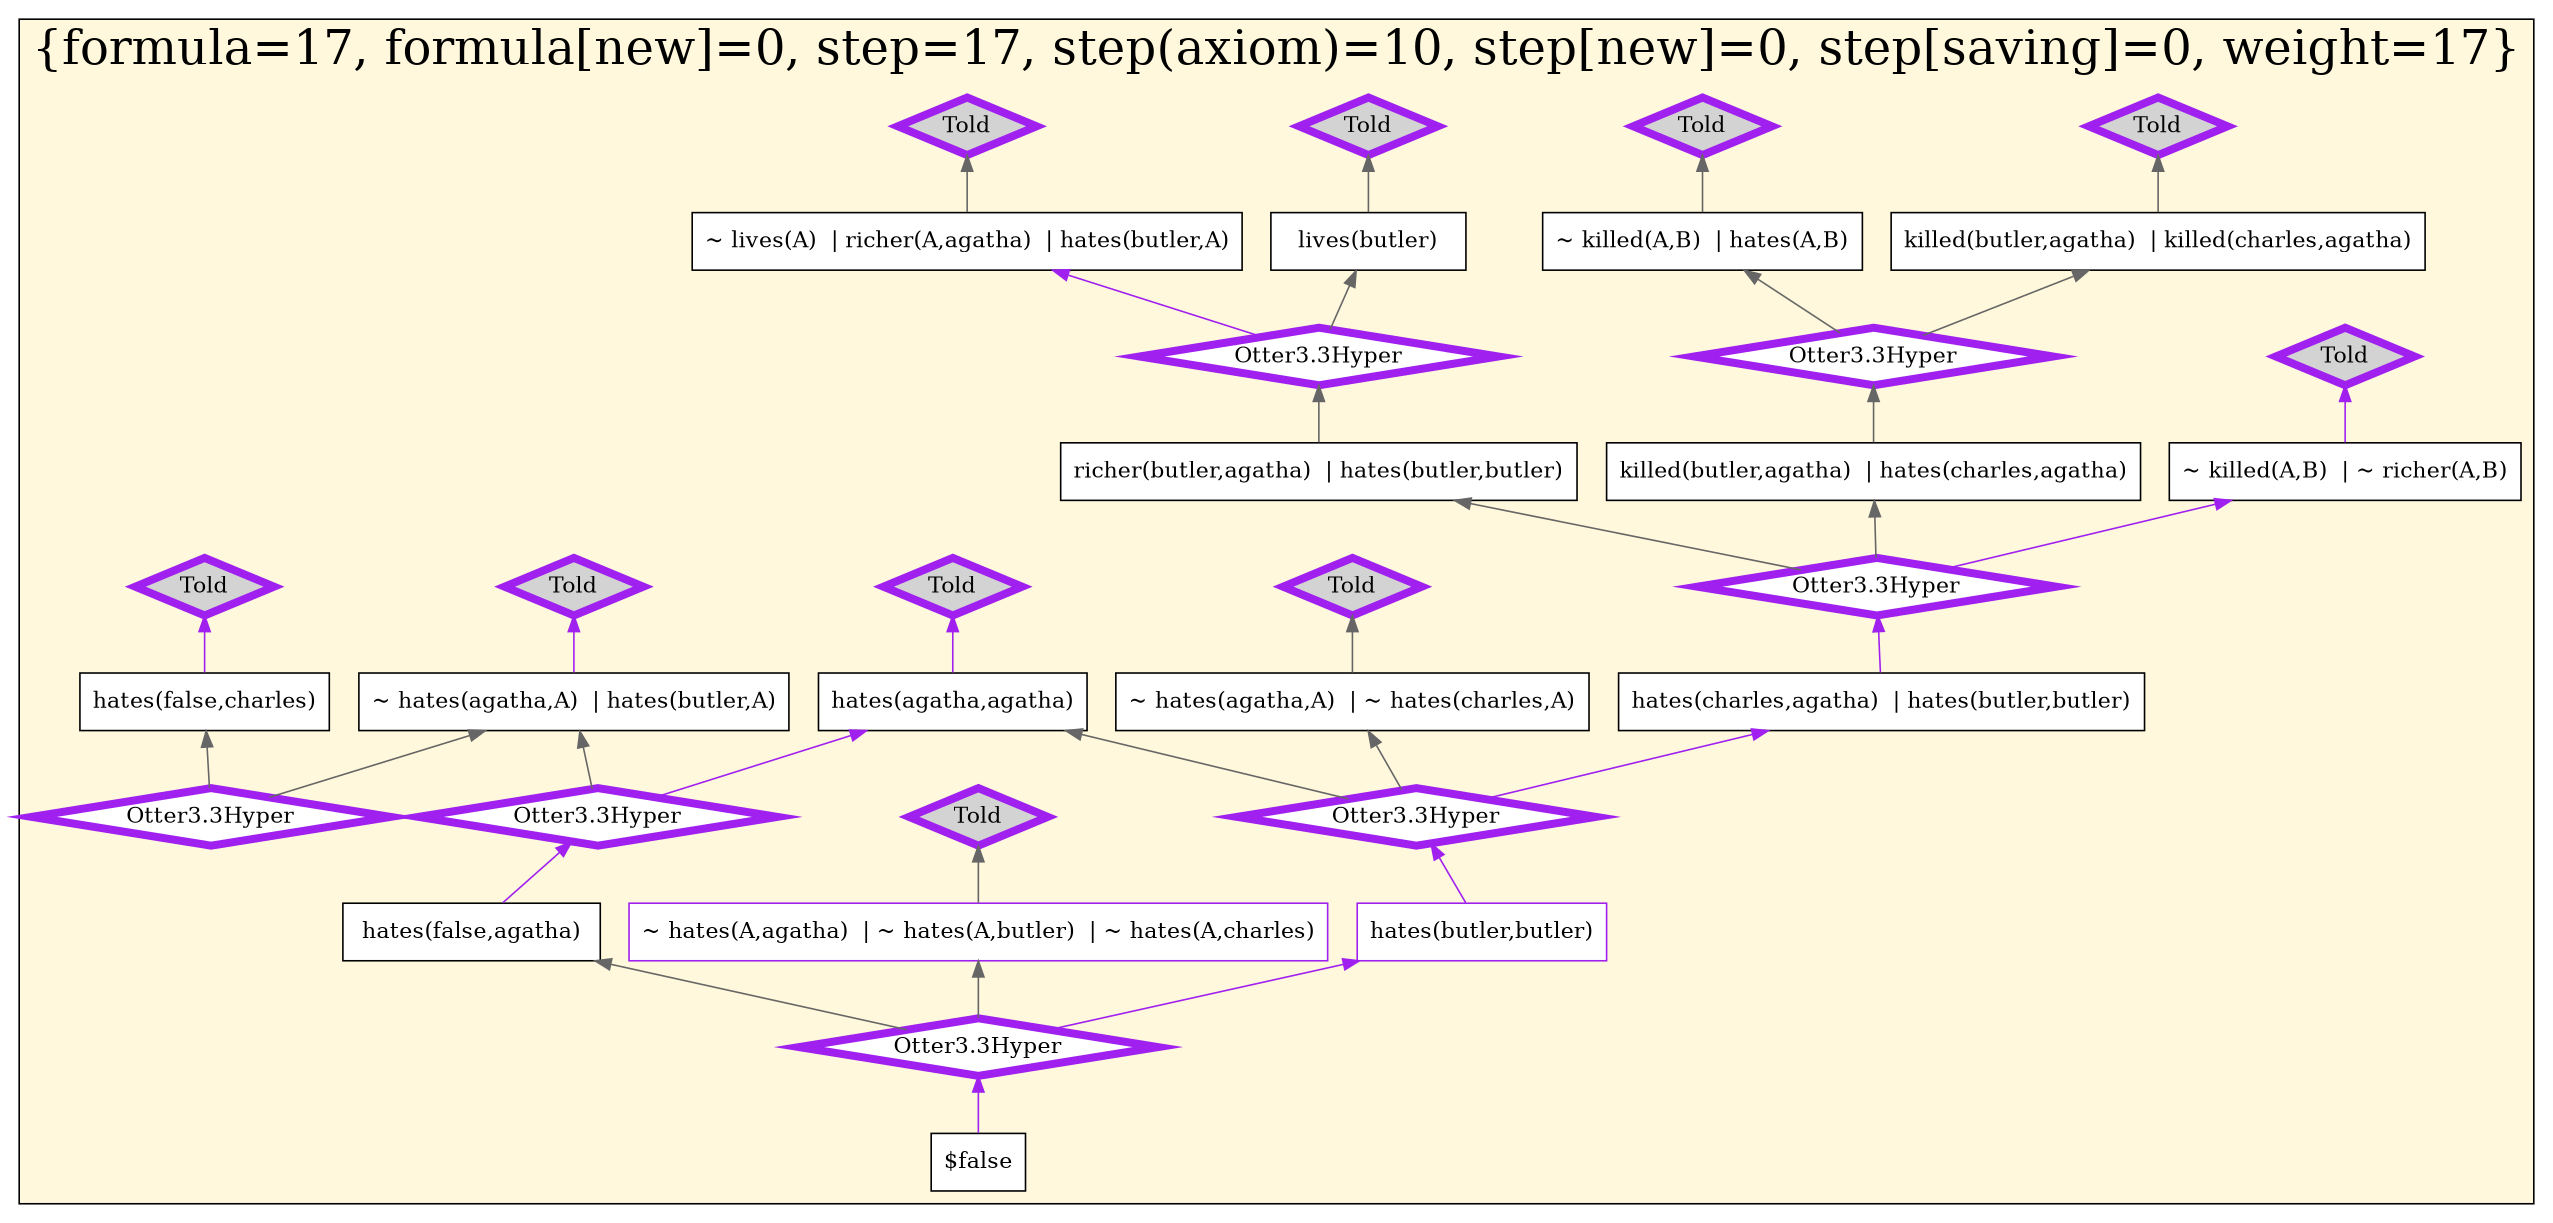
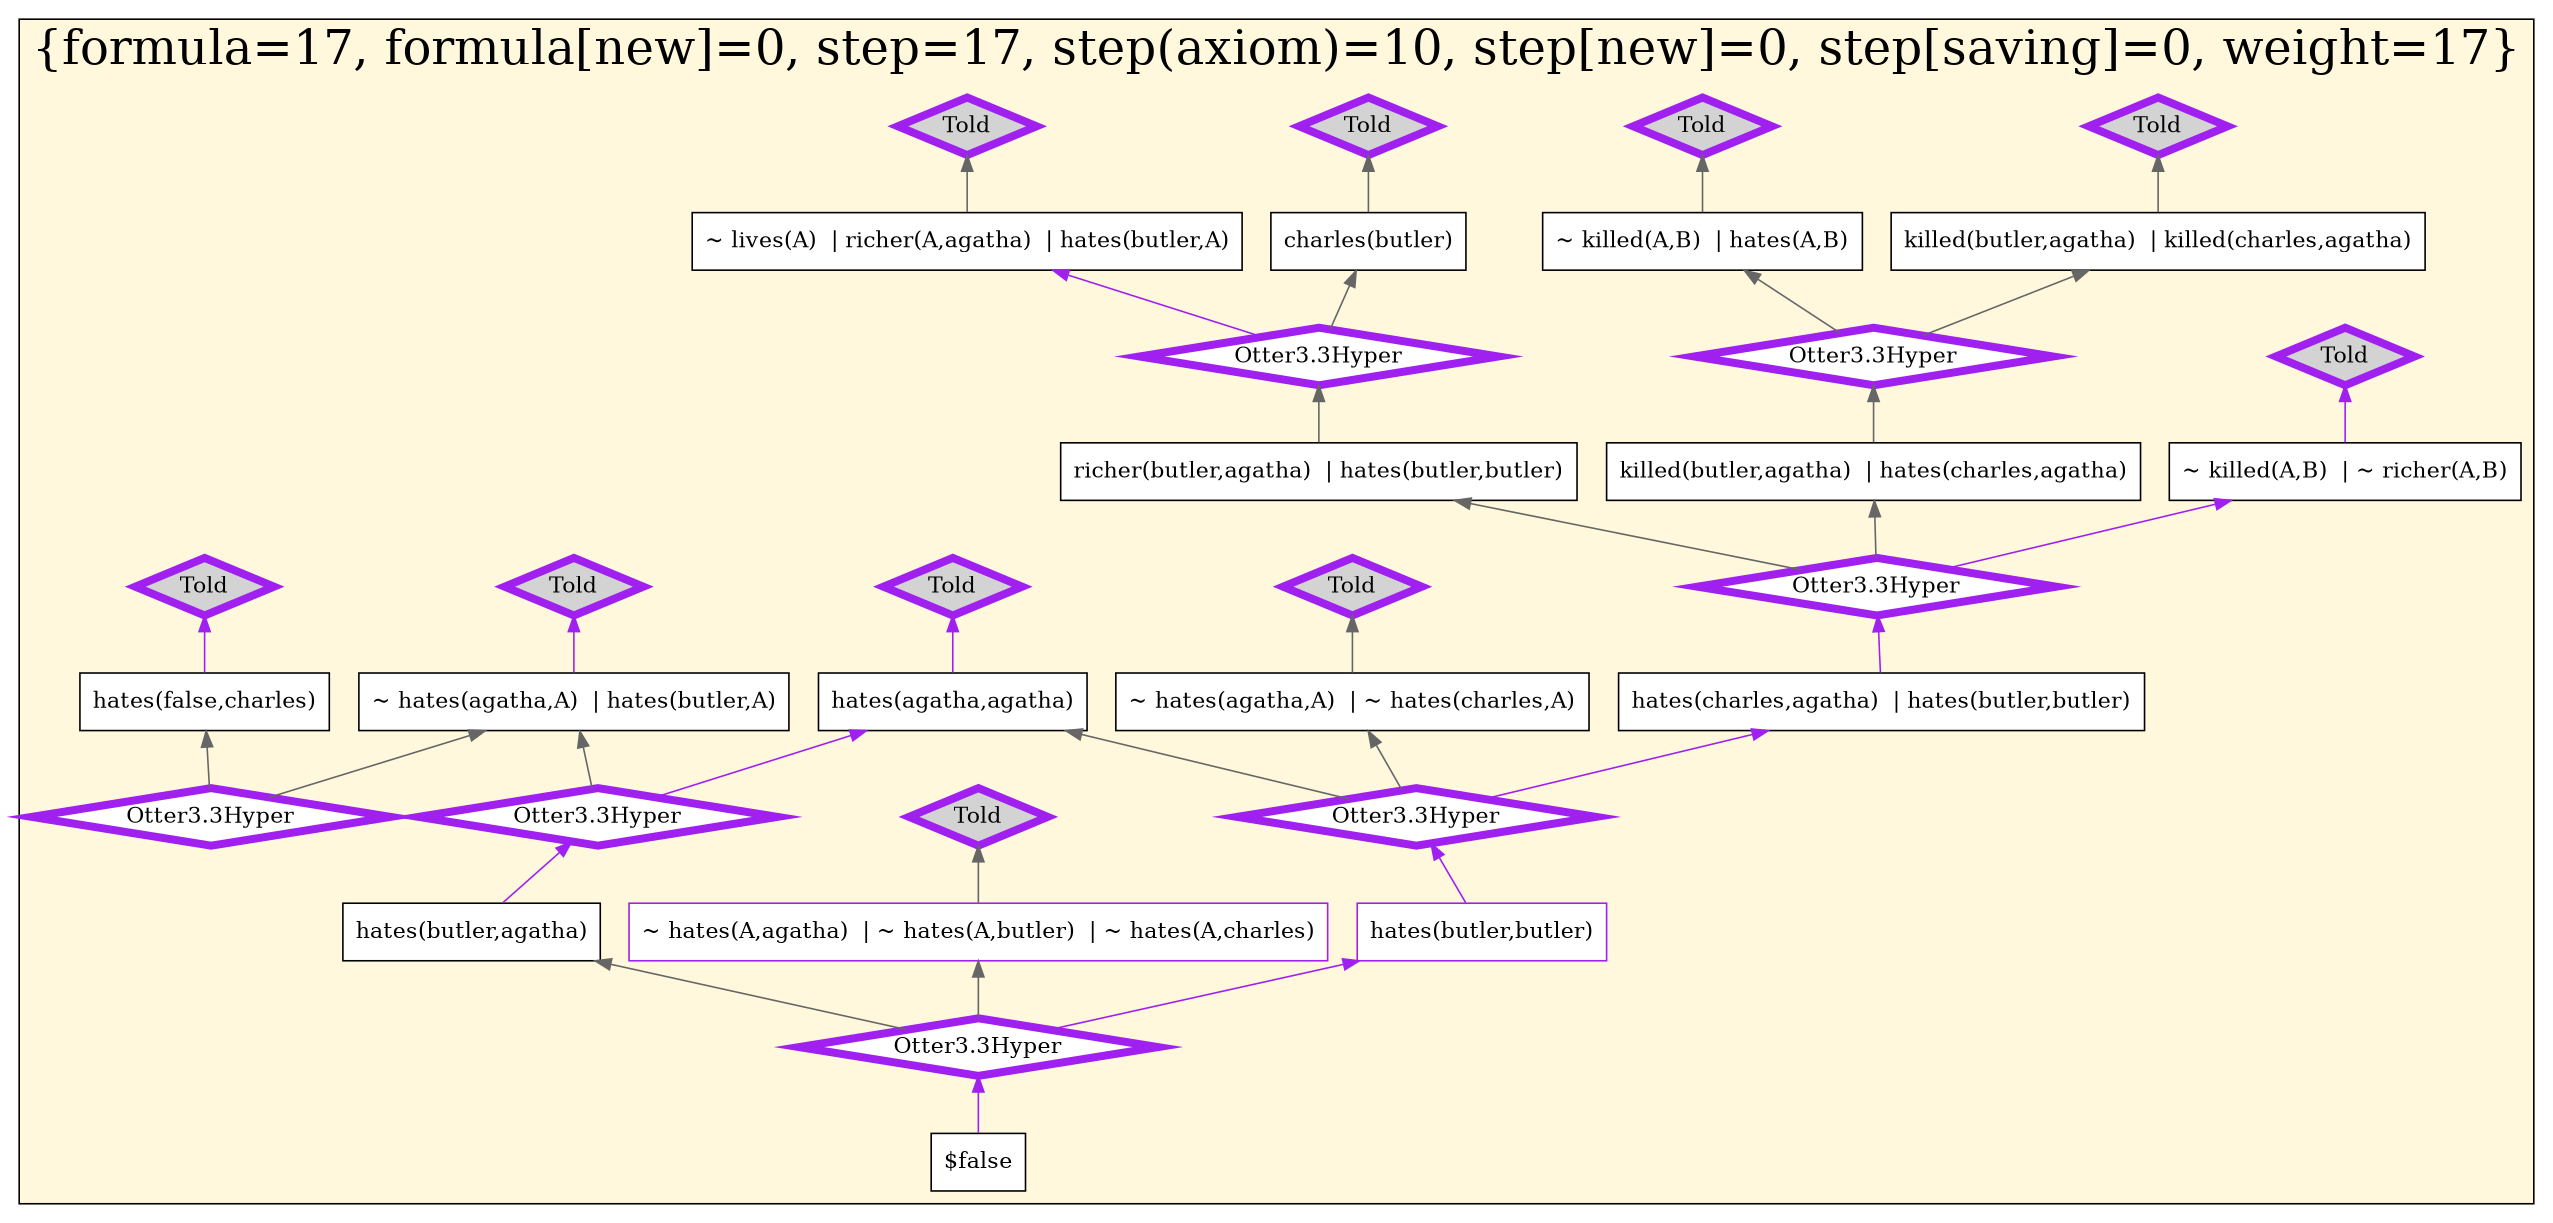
(1368, 241) -> (1368, 241)
(472, 932) -> (472, 932)
